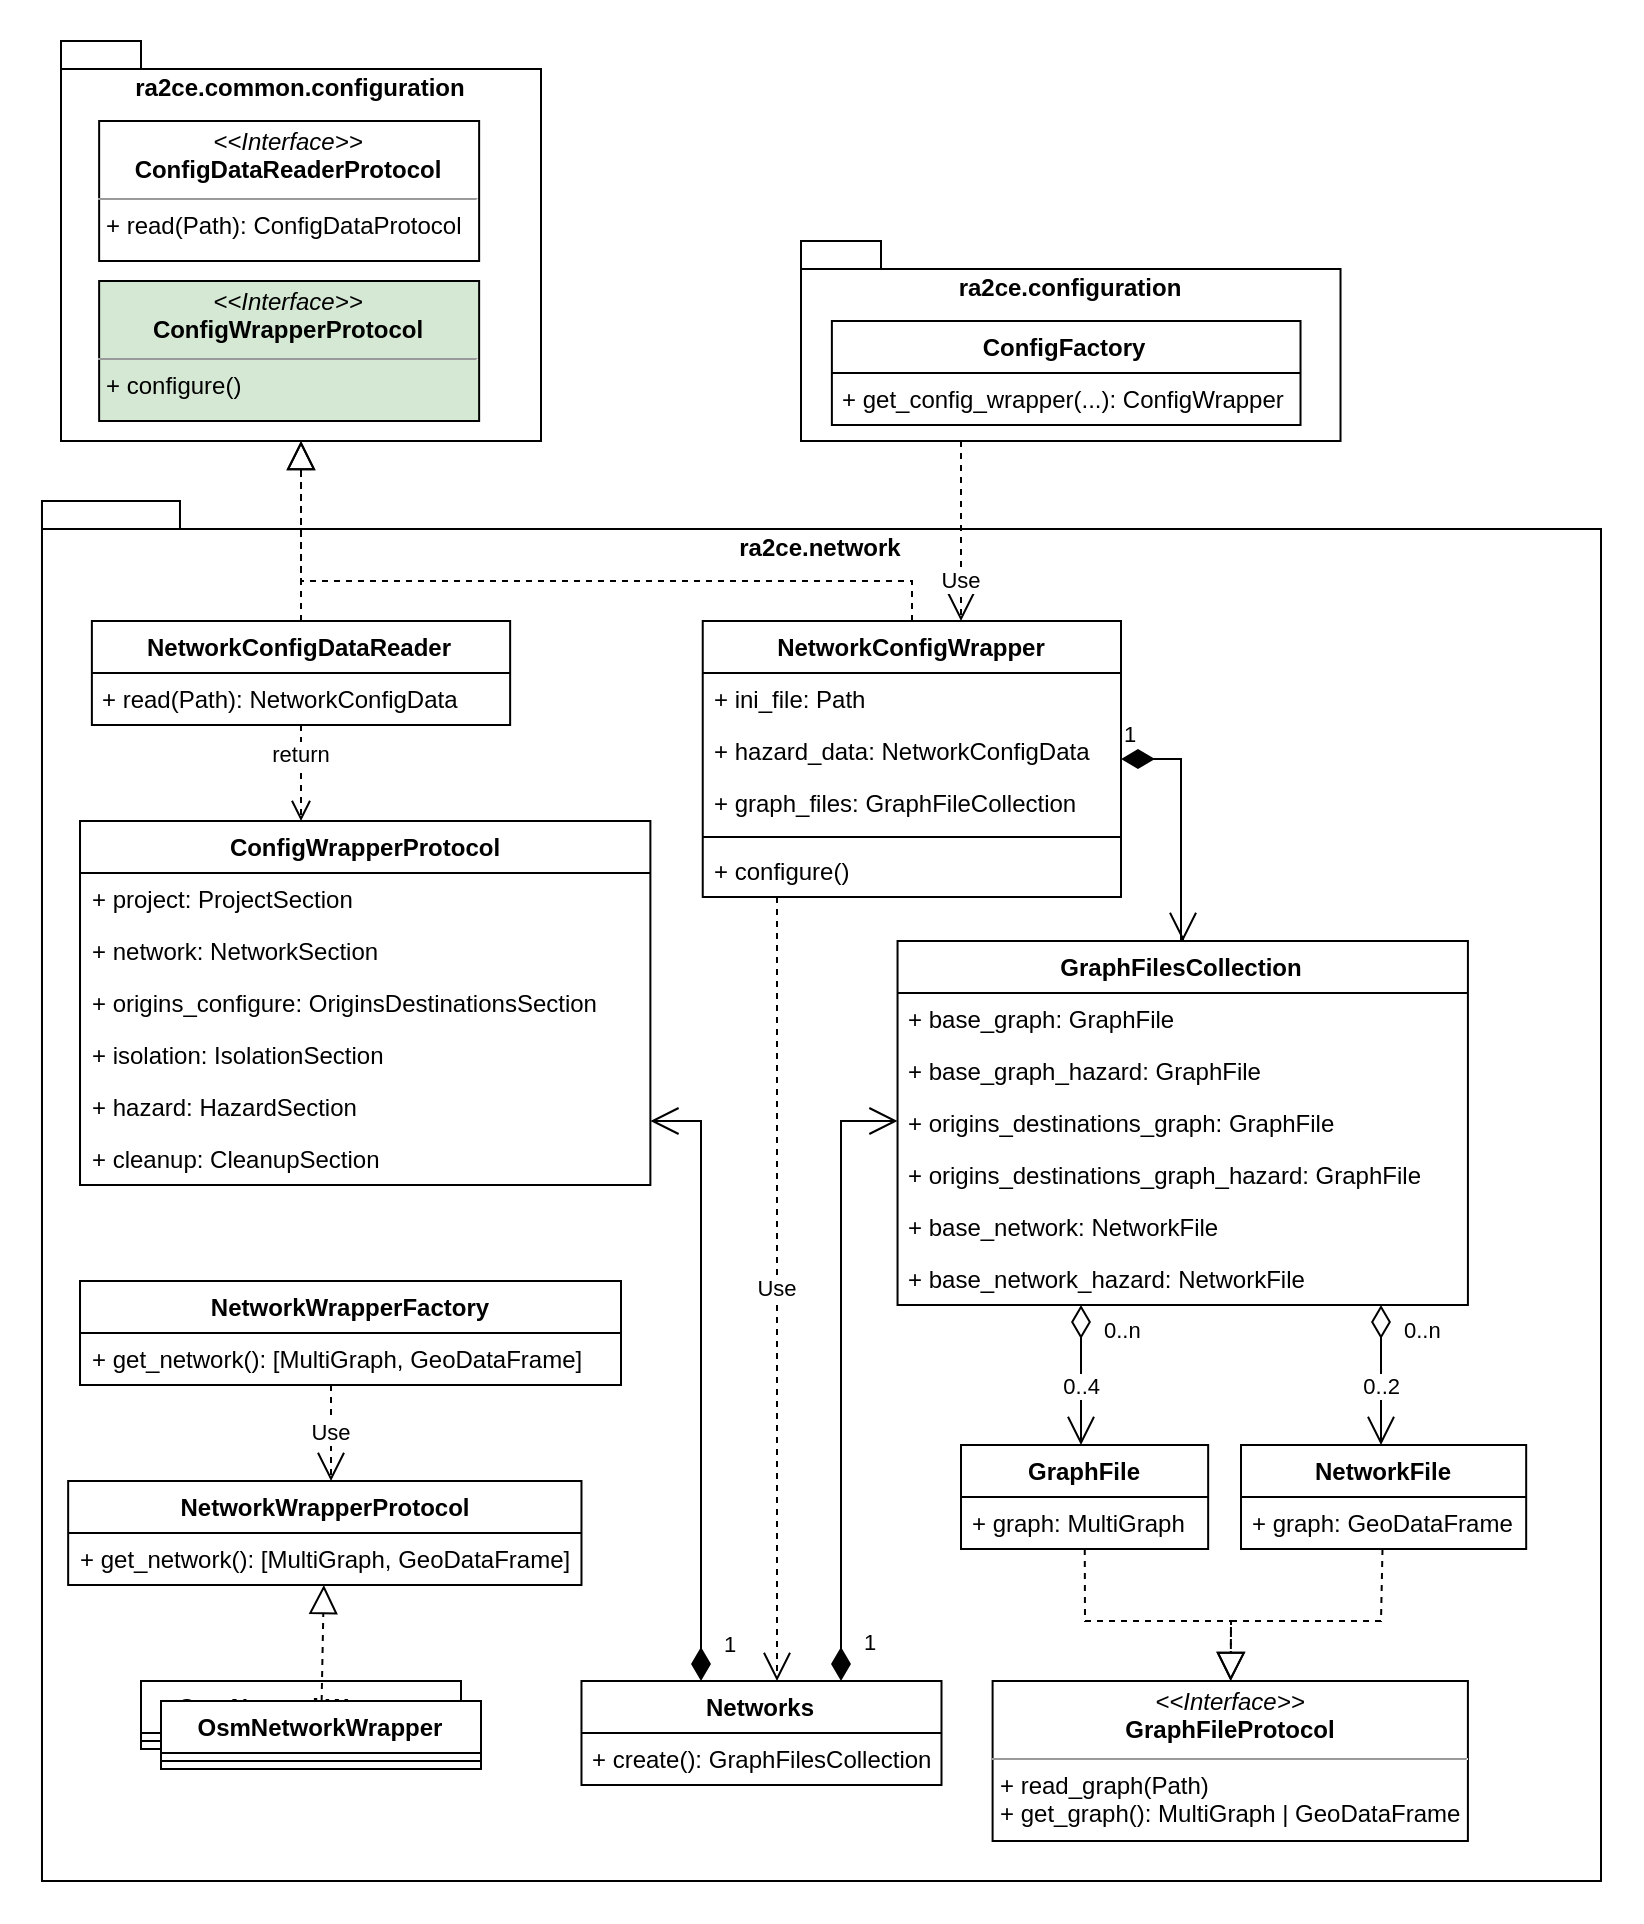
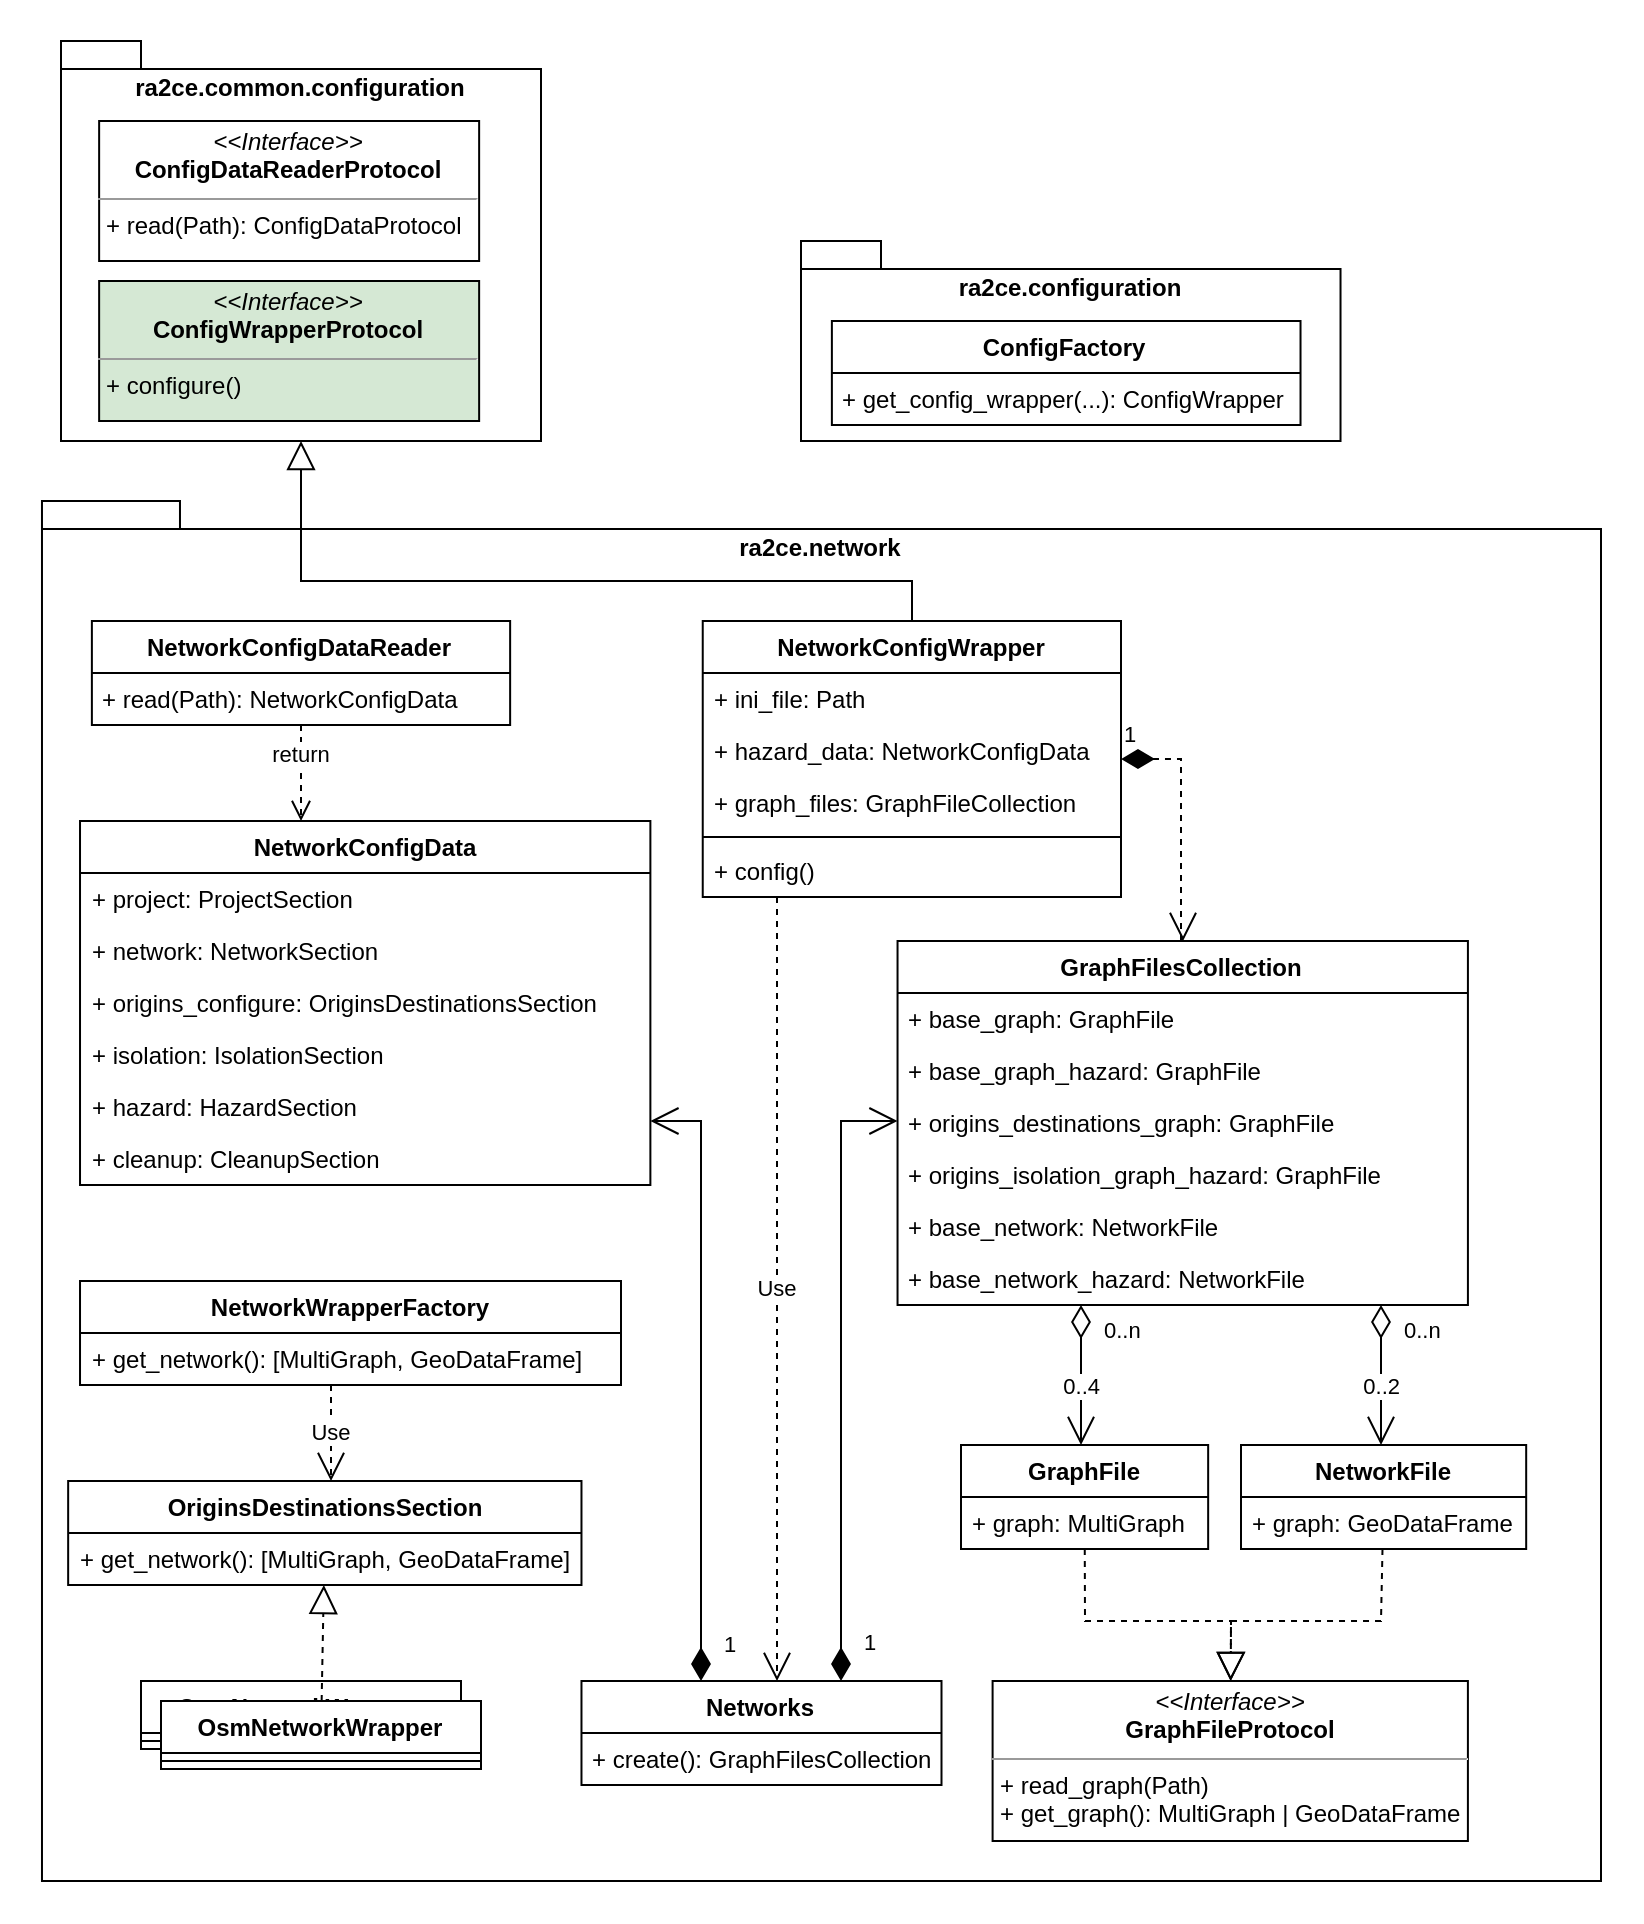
(961, 528) -> none
(626, 581) -> (626, 581)
(301, 603) -> none
(1181, 834) -> (1181, 834)
(366, 849) -> (366, 849)
(796, 873) -> (776, 873)
(1184, 1192) -> (1167, 1177)
(326, 1509) -> (326, 1509)
